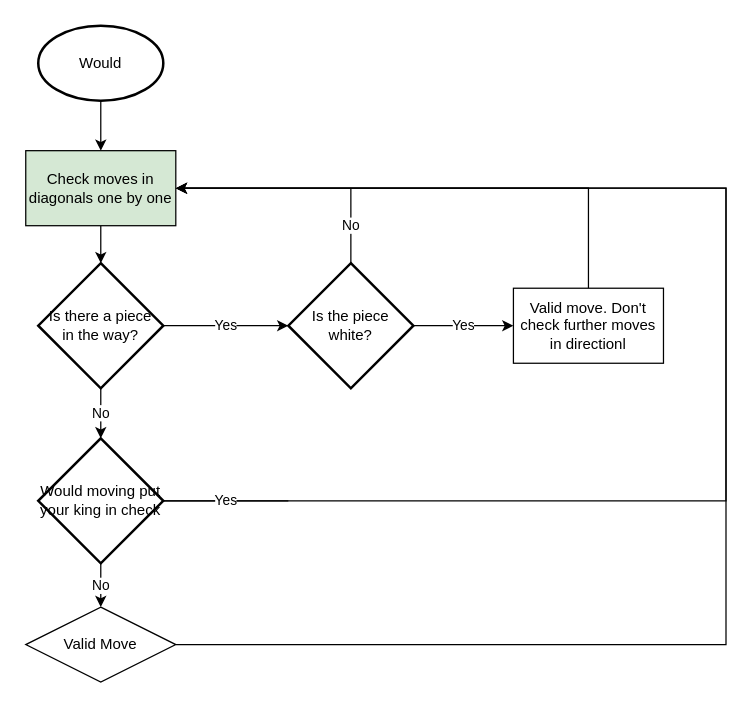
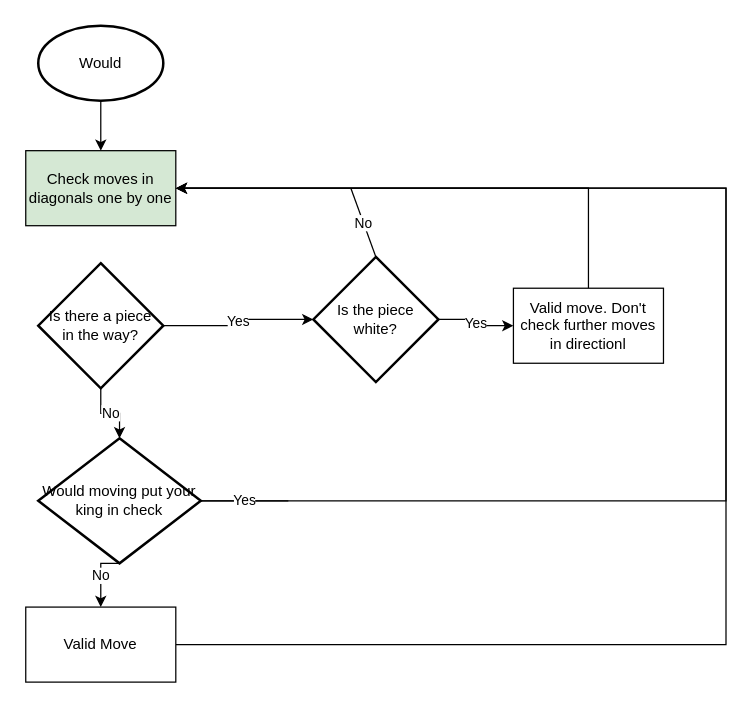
(101, 240) -> none
(351, 326) -> (376, 319)
(101, 501) -> (119, 501)
(101, 644) -> (101, 644)
